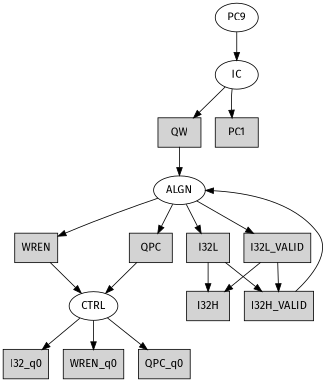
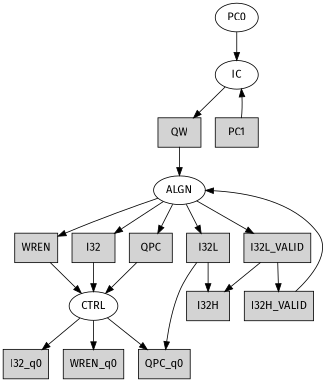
(237, 18) -> (237, 18)
(231, 100) -> (242, 107)
none -> (94, 248)
(239, 273) -> (176, 300)
